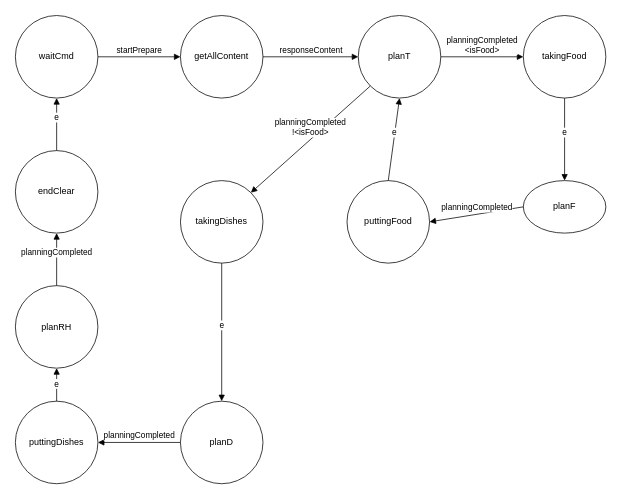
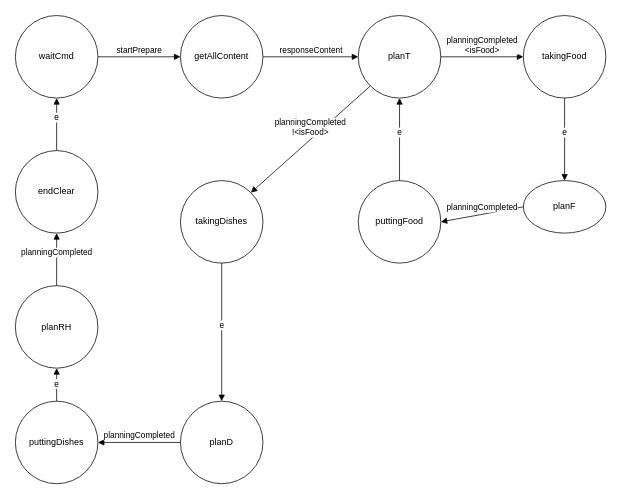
(388, 222) -> (399, 222)
